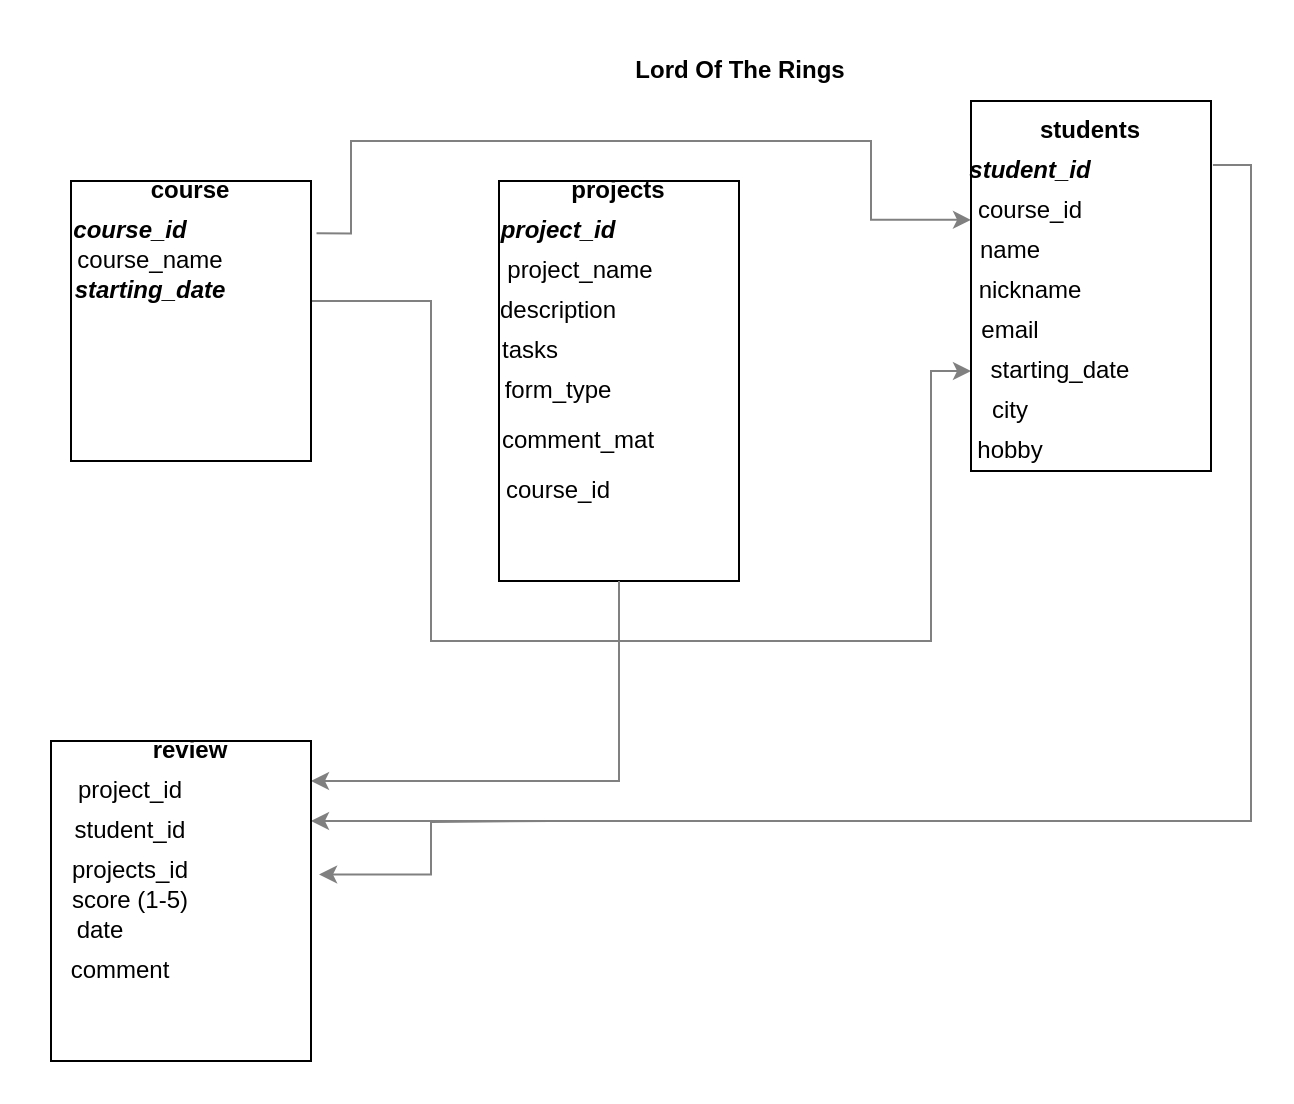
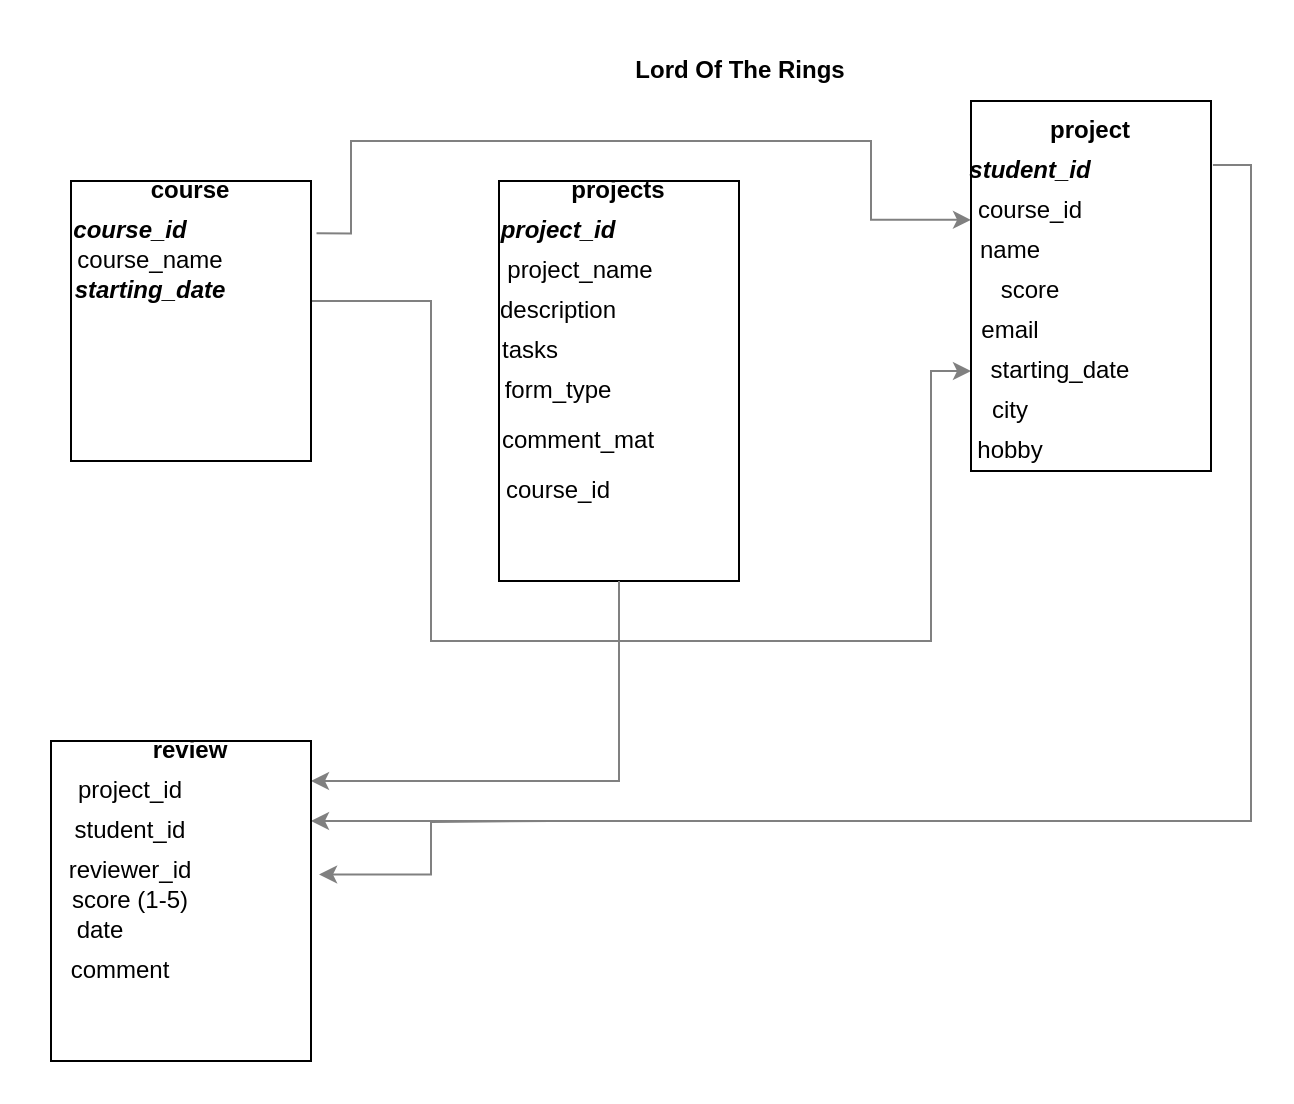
(1091, 131) -> (1091, 131)
(1031, 291) -> (1031, 291)
(131, 871) -> (131, 871)
